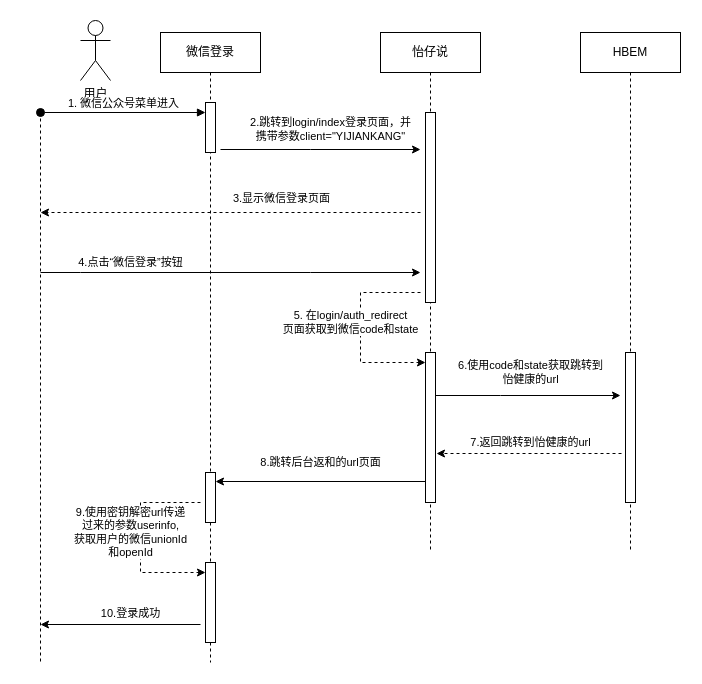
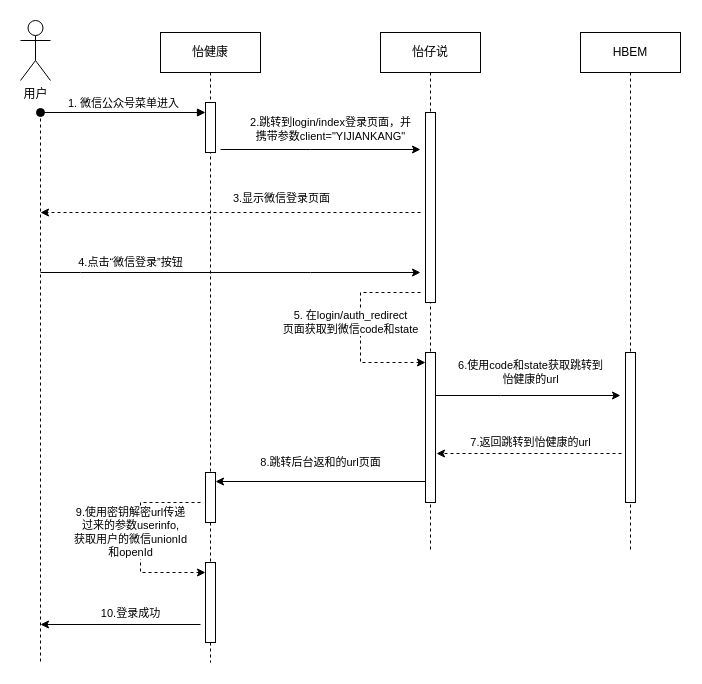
(96, 51) -> (36, 51)
(211, 53) -> (211, 53)
